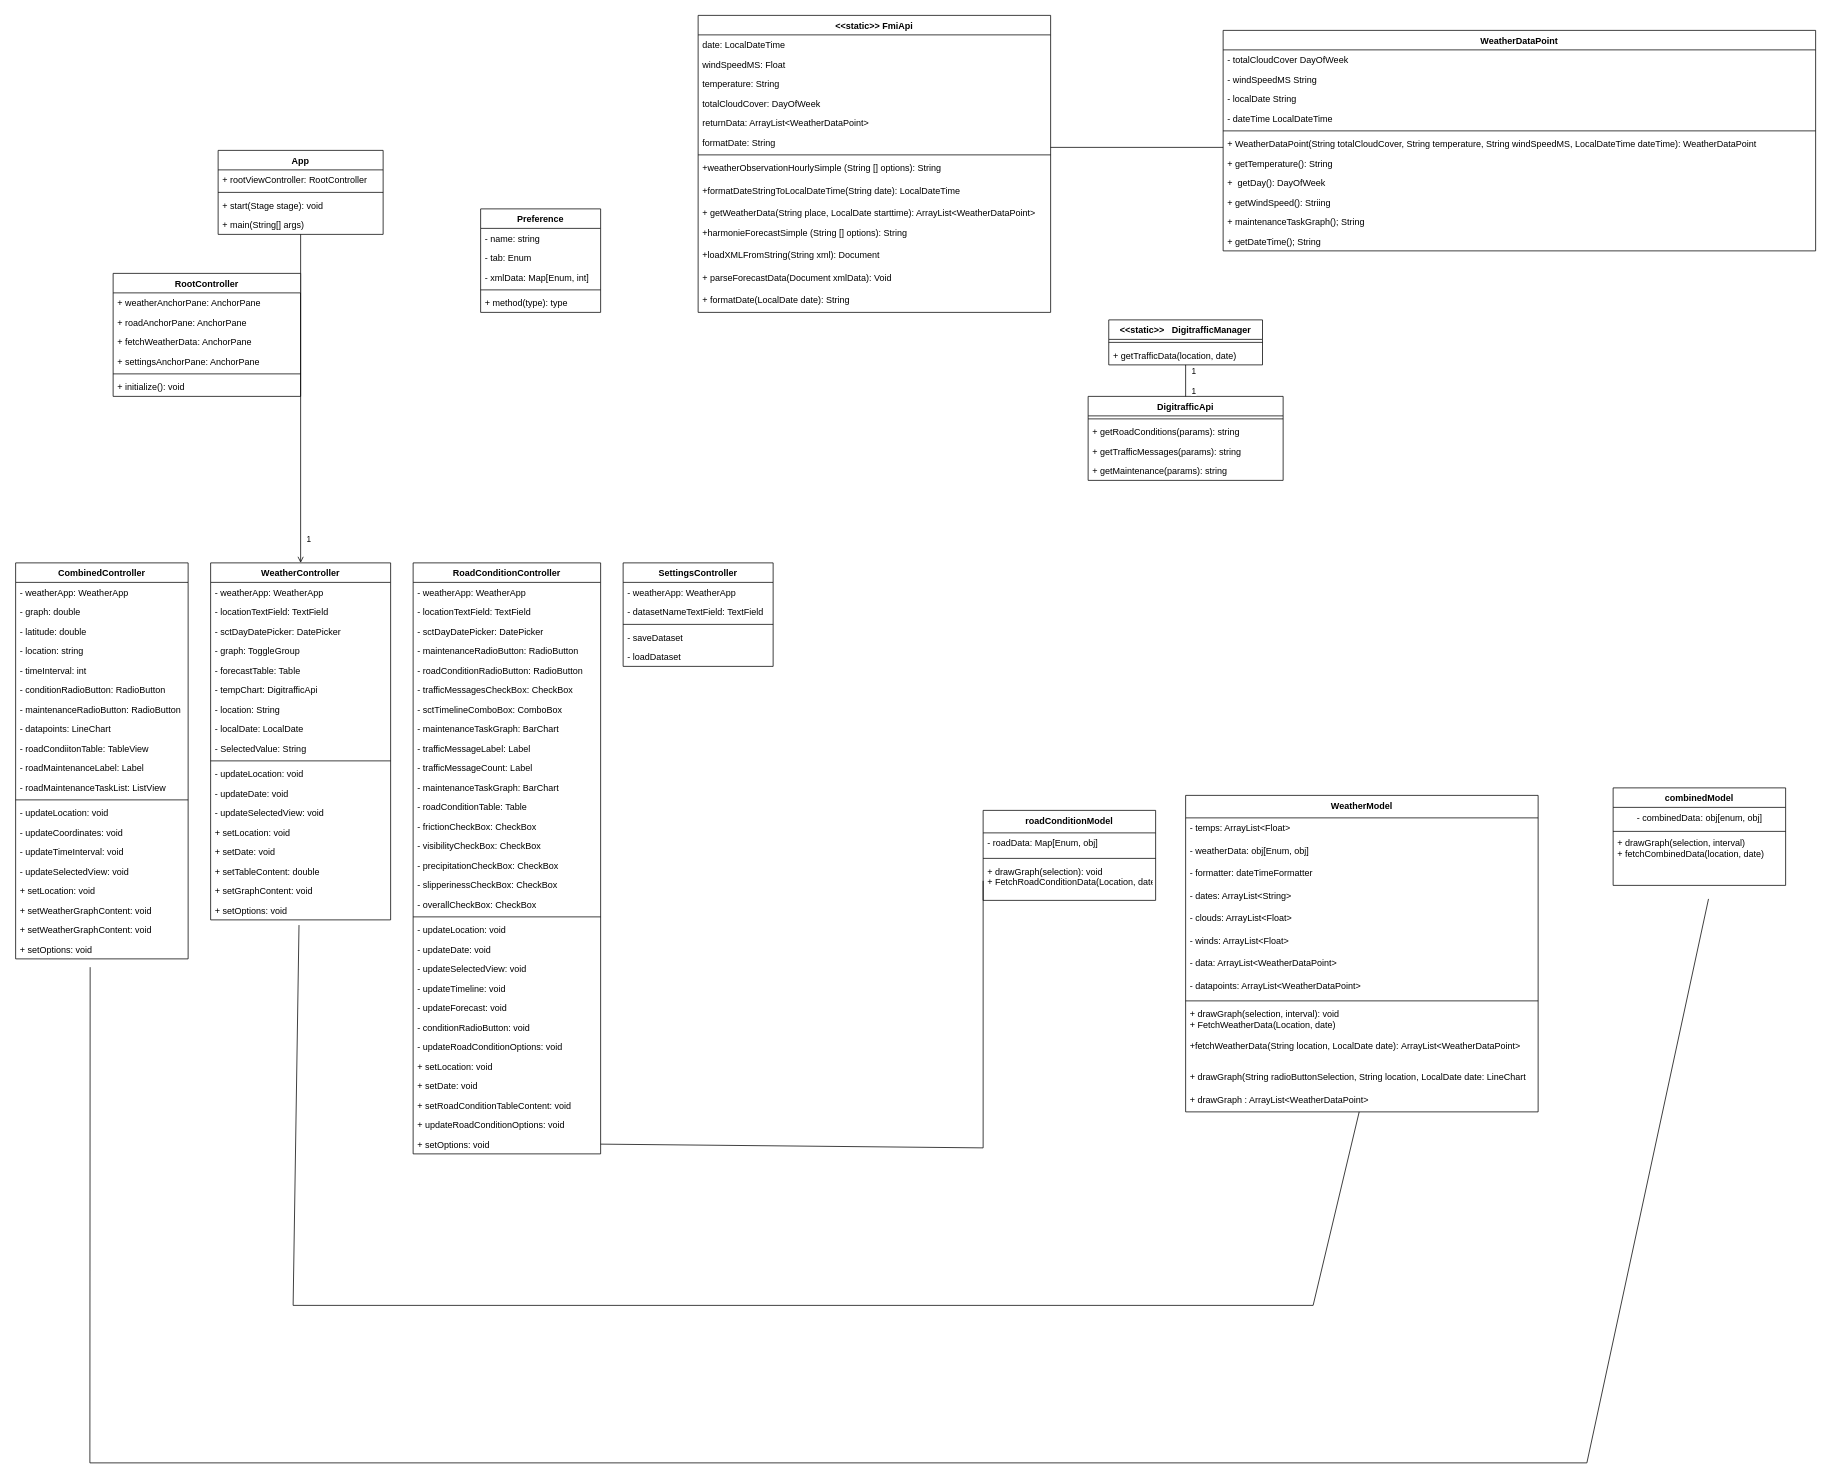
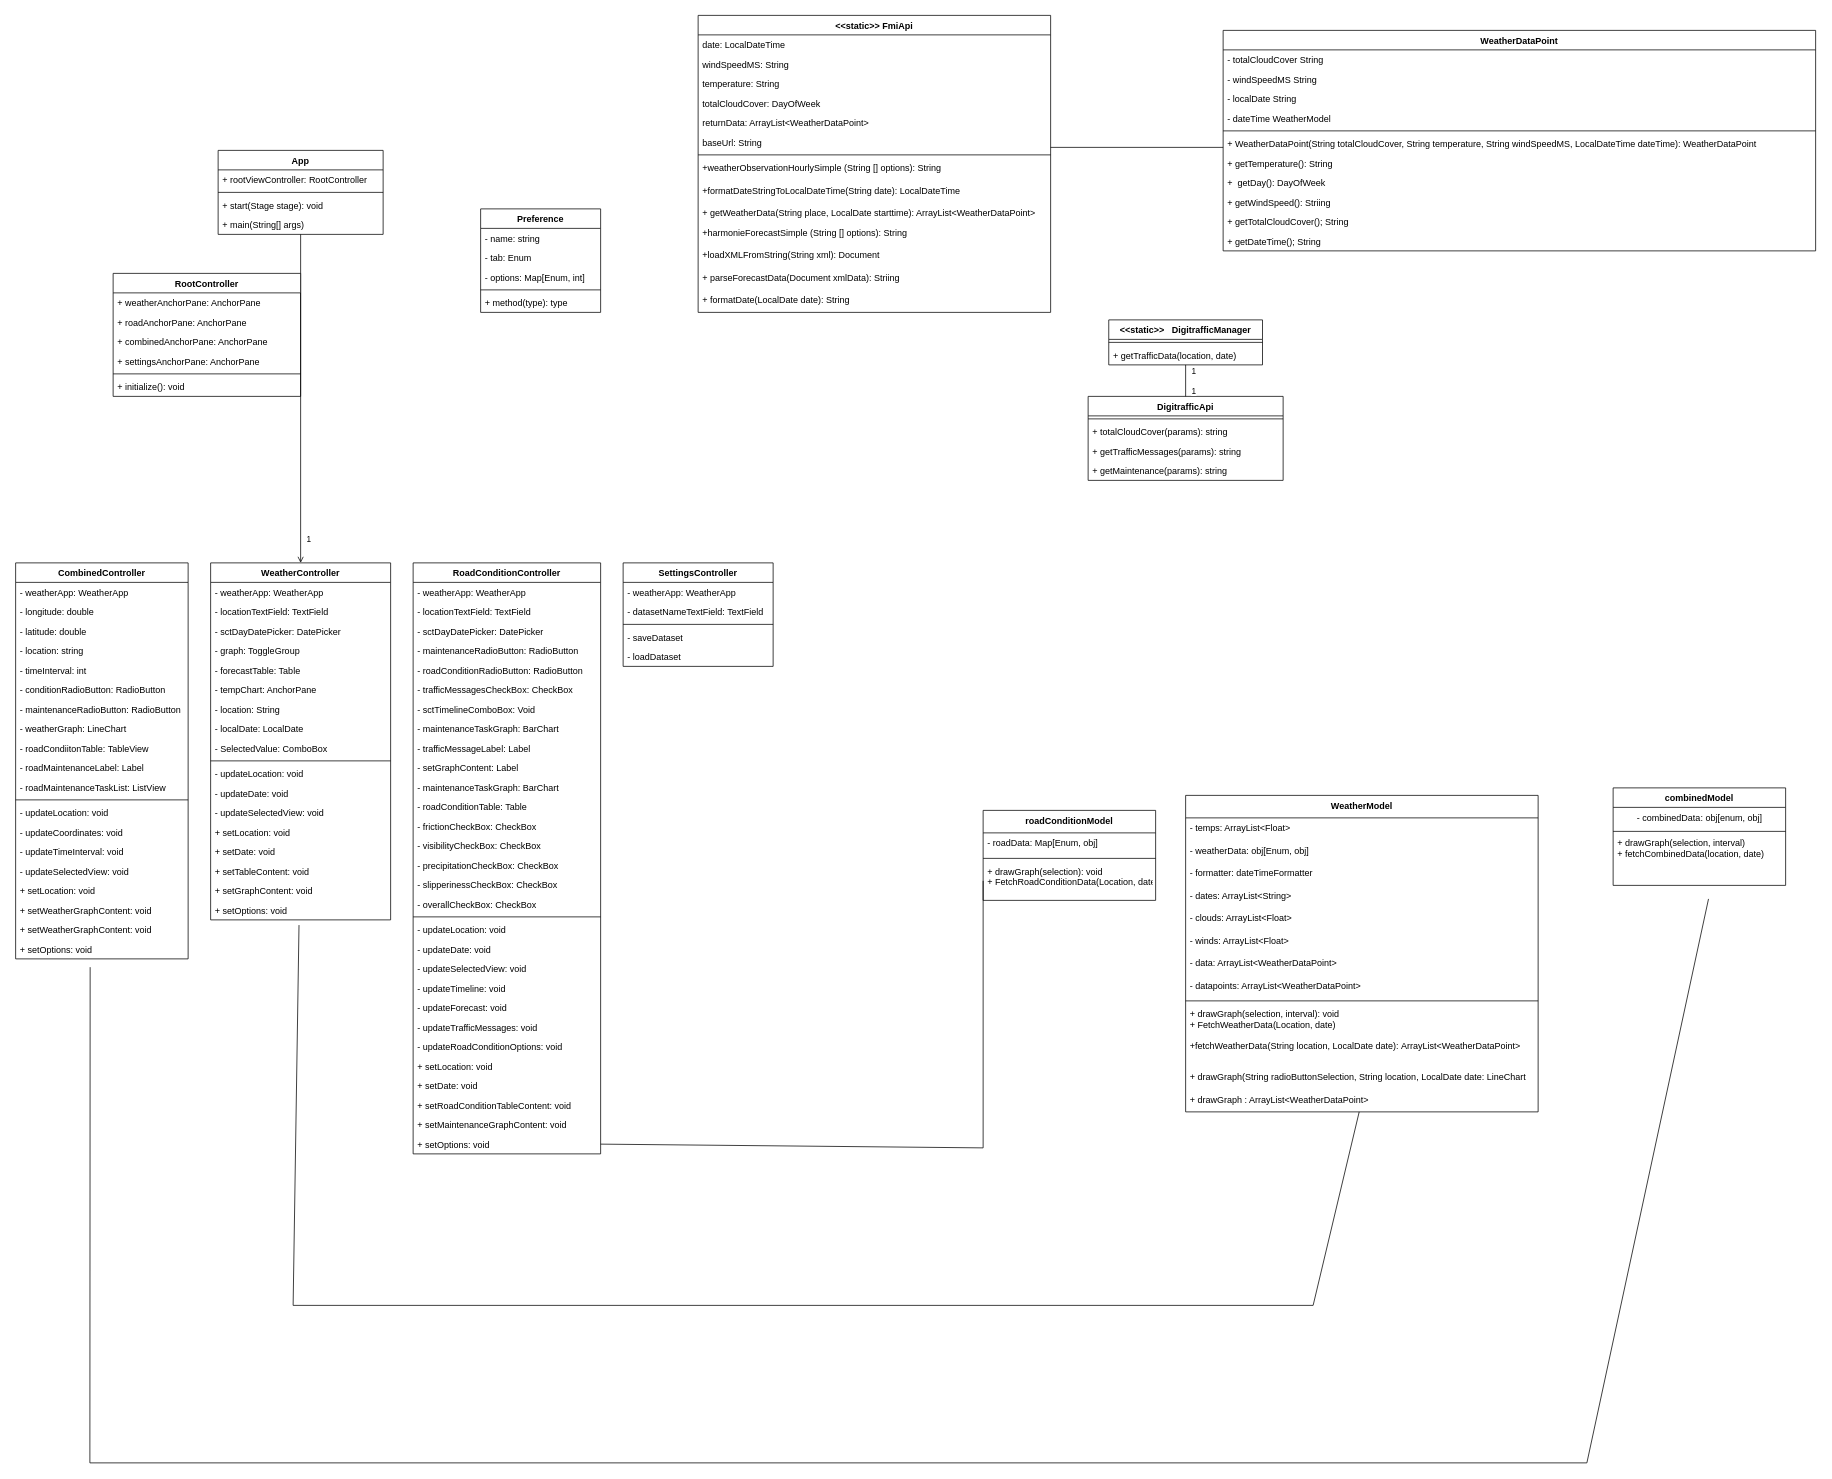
(1292, 60) -> (1283, 60)
(743, 65) -> (745, 65)
(1283, 119) -> (1281, 119)
(744, 143) -> (735, 143)
(1302, 222) -> (1296, 222)
(539, 278) -> (539, 278)
(803, 278) -> (810, 278)
(189, 342) -> (193, 342)
(1173, 432) -> (1168, 432)
(53, 612) -> (60, 612)
(274, 690) -> (269, 690)
(488, 710) -> (477, 710)
(72, 729) -> (78, 729)
(265, 749) -> (272, 749)
(482, 768) -> (473, 768)
(272, 872) -> (267, 872)
(479, 1028) -> (484, 1028)
(494, 1125) -> (497, 1125)
